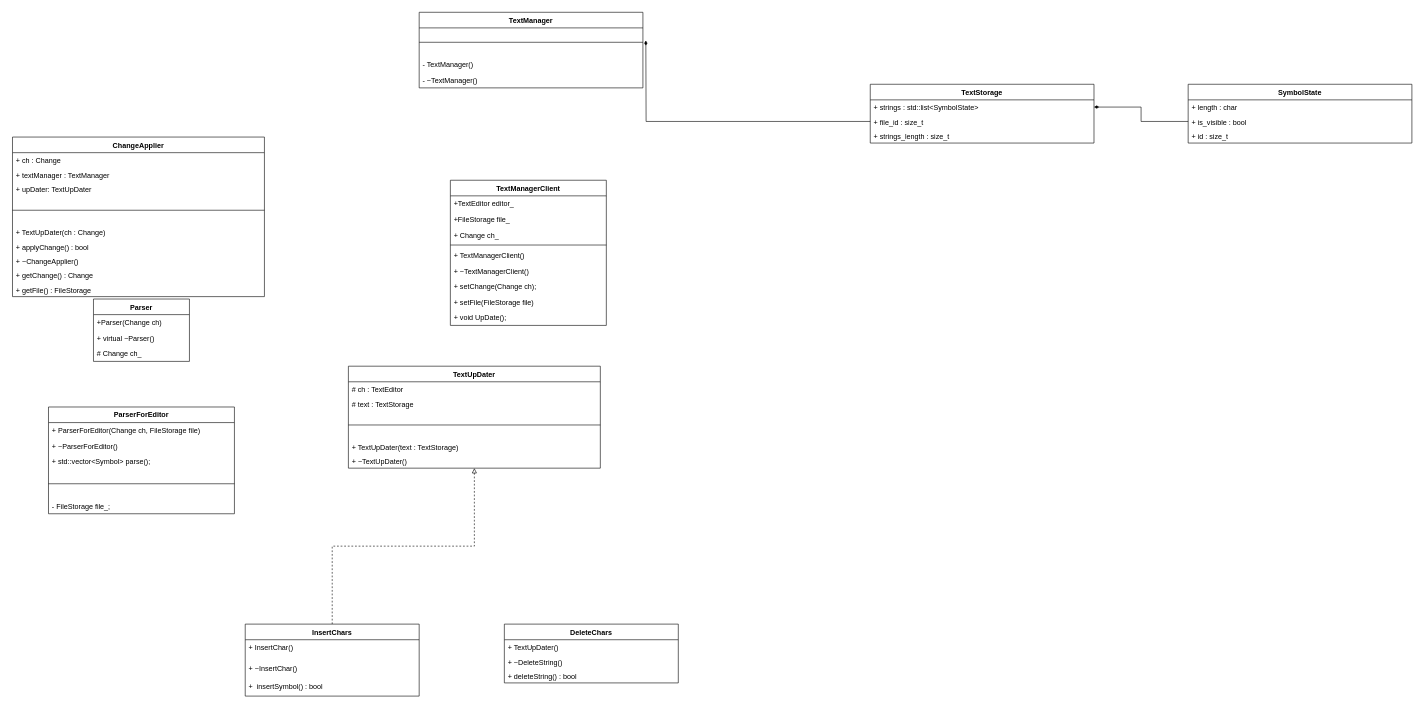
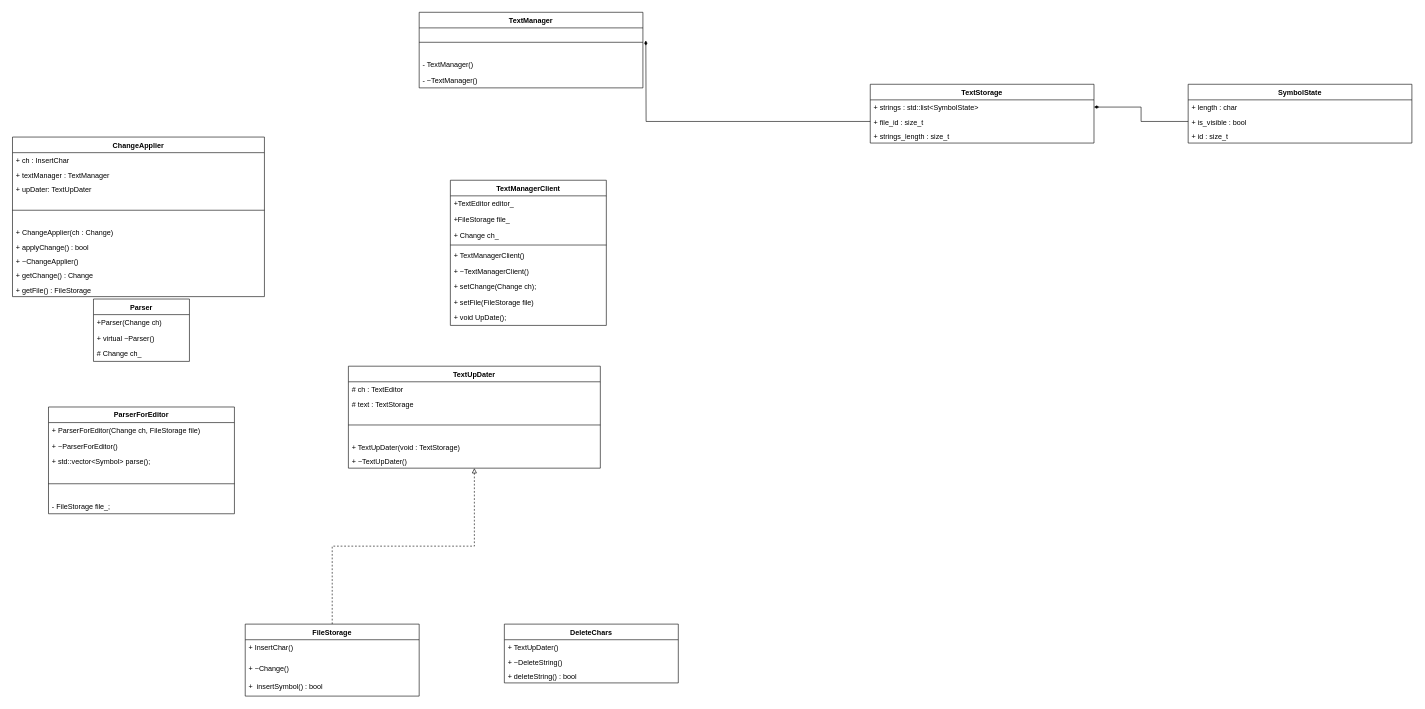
(38, 161) -> (46, 161)
(64, 233) -> (66, 233)
(414, 448) -> (413, 448)
(332, 632) -> (332, 632)
(278, 668) -> (270, 668)
